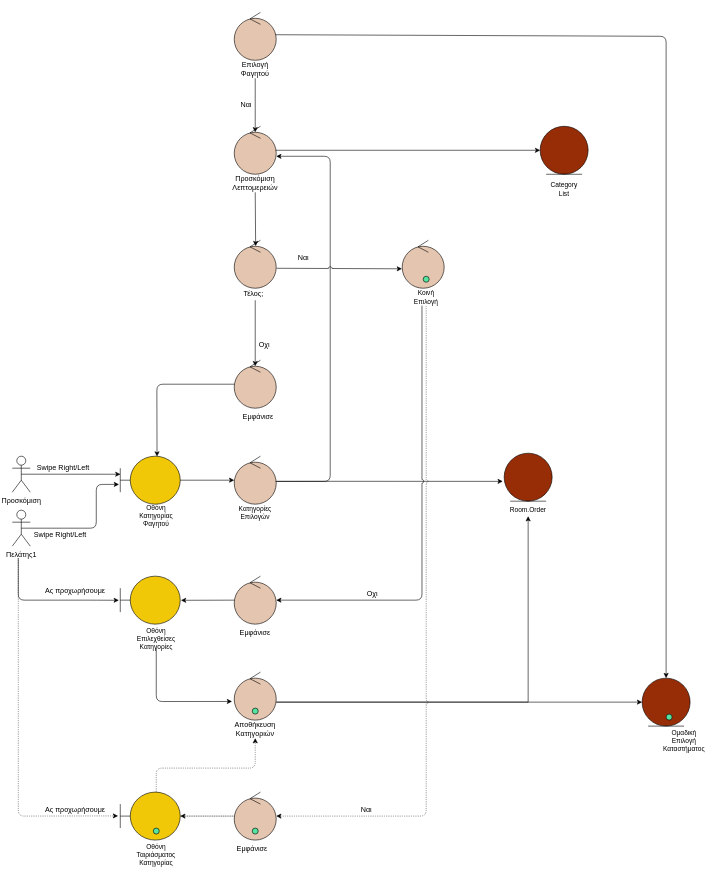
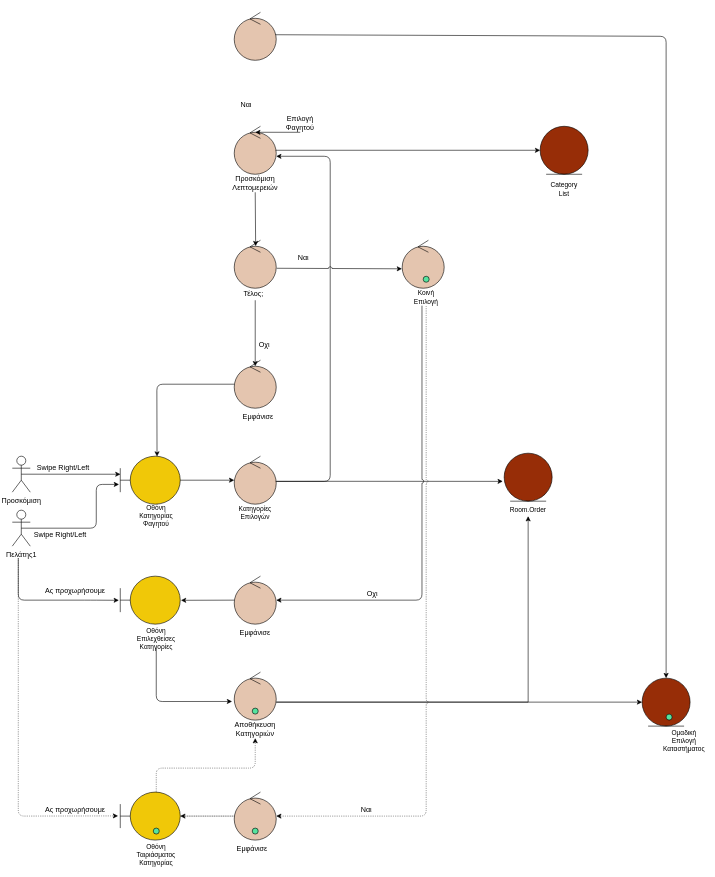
(255, 69) -> (300, 123)
